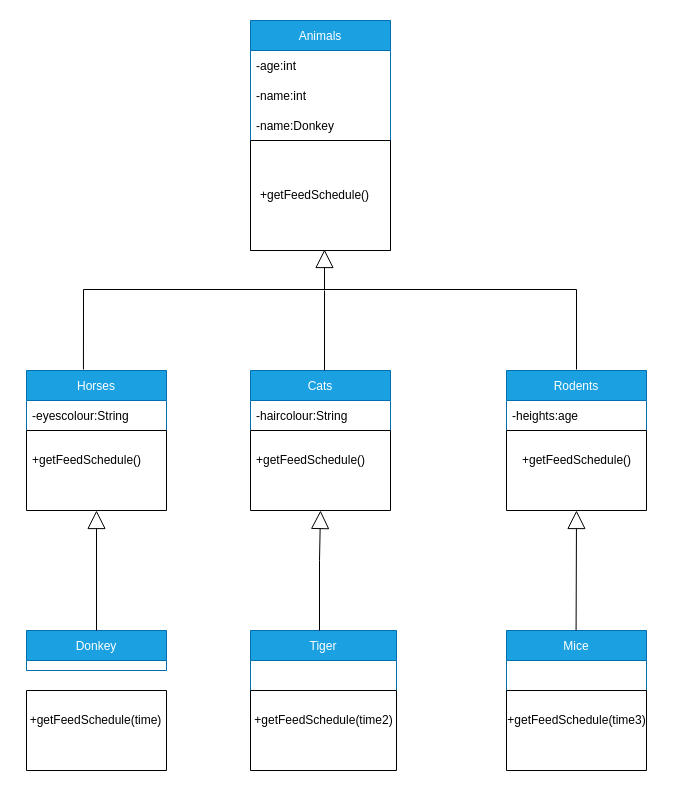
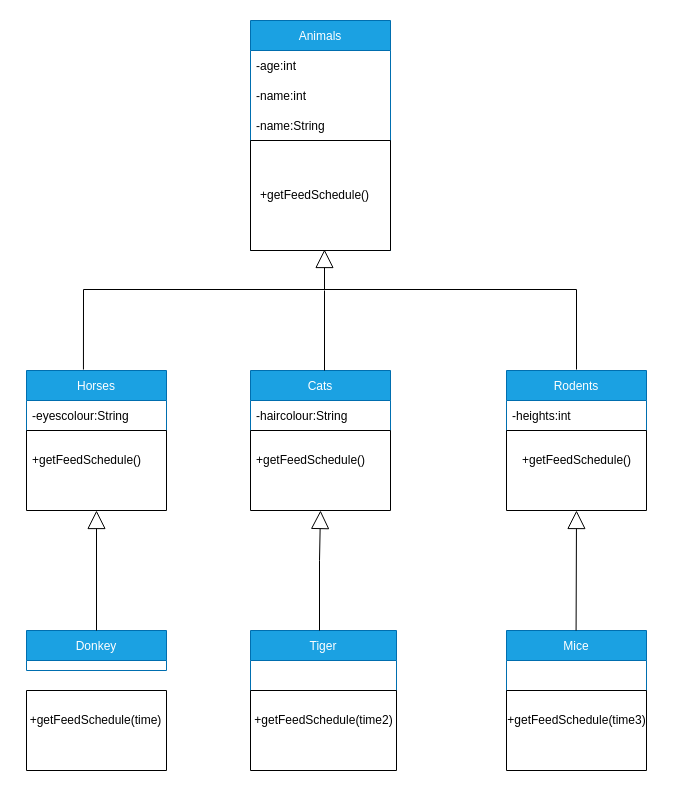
(295, 126) -> (293, 126)
(549, 416) -> (548, 416)
